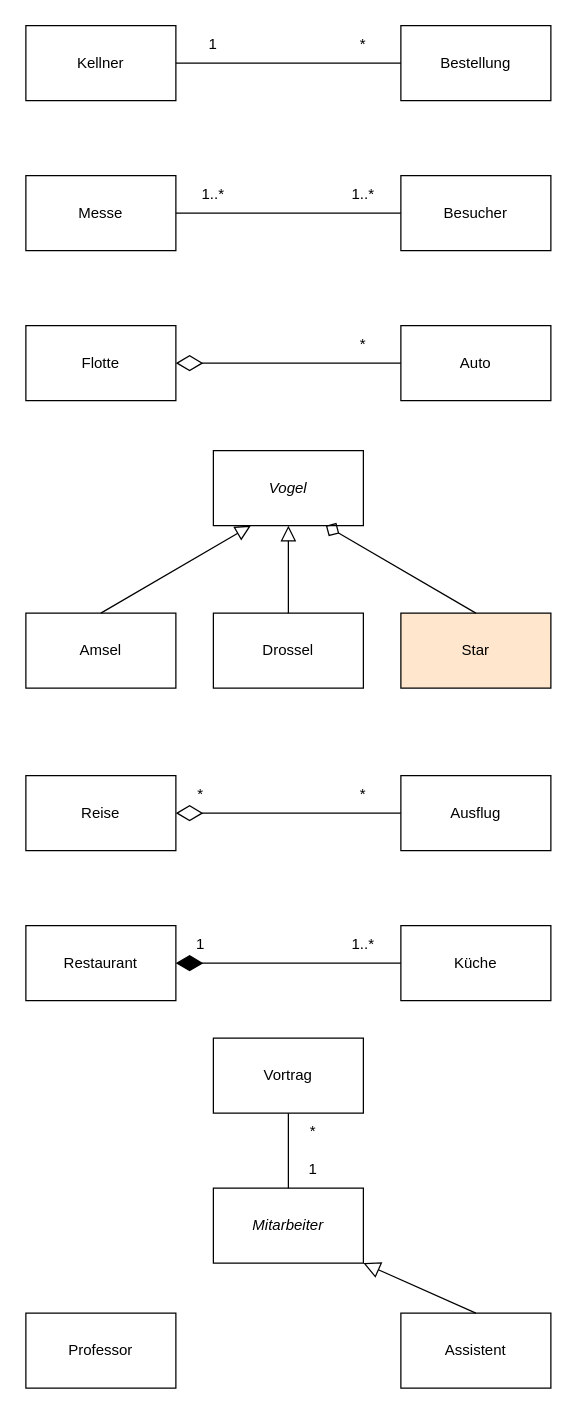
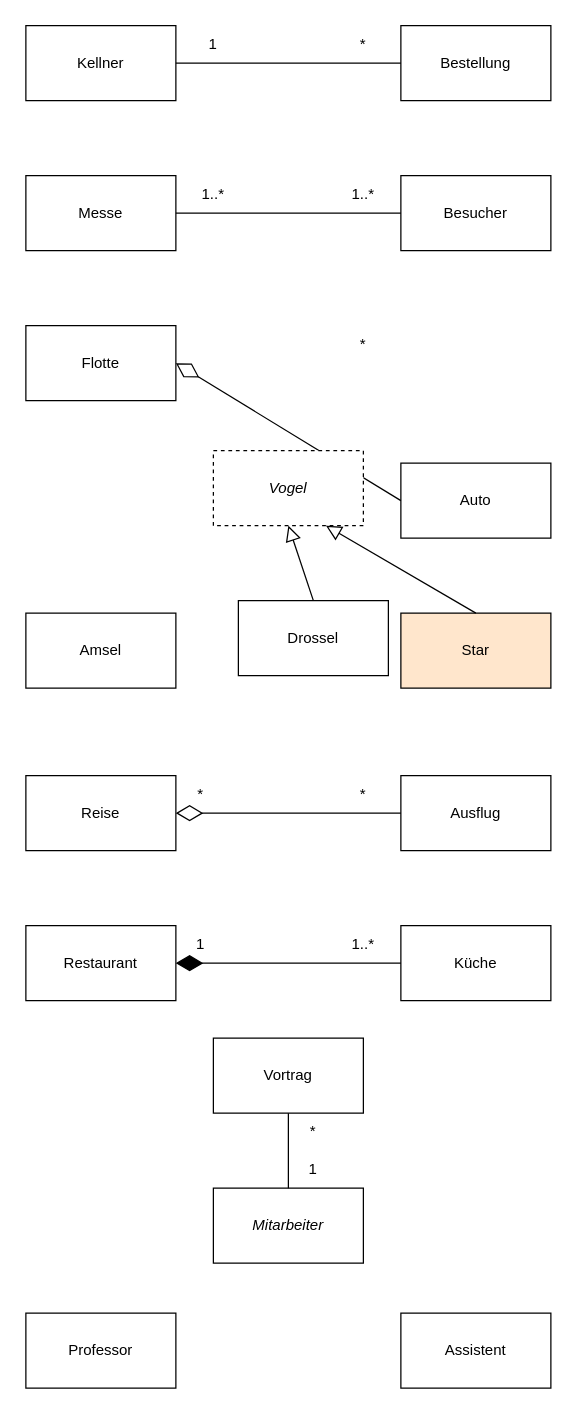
(476, 363) -> (476, 501)
(288, 488) -> (288, 488)
(339, 534) -> (340, 534)
(169, 573) -> none
(288, 651) -> (313, 638)
(427, 1291) -> none
